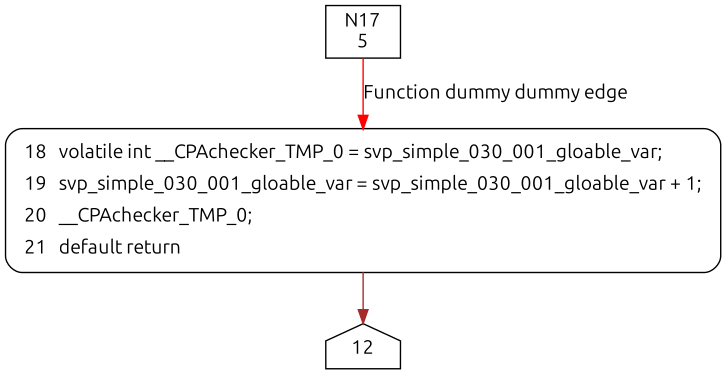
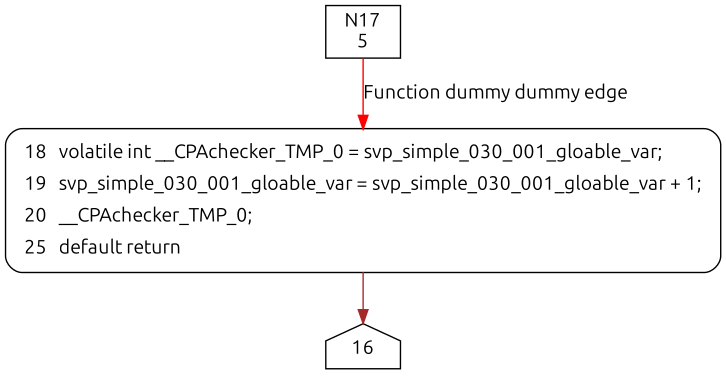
(36, 248) -> (36, 248)
(363, 349) -> (363, 349)
